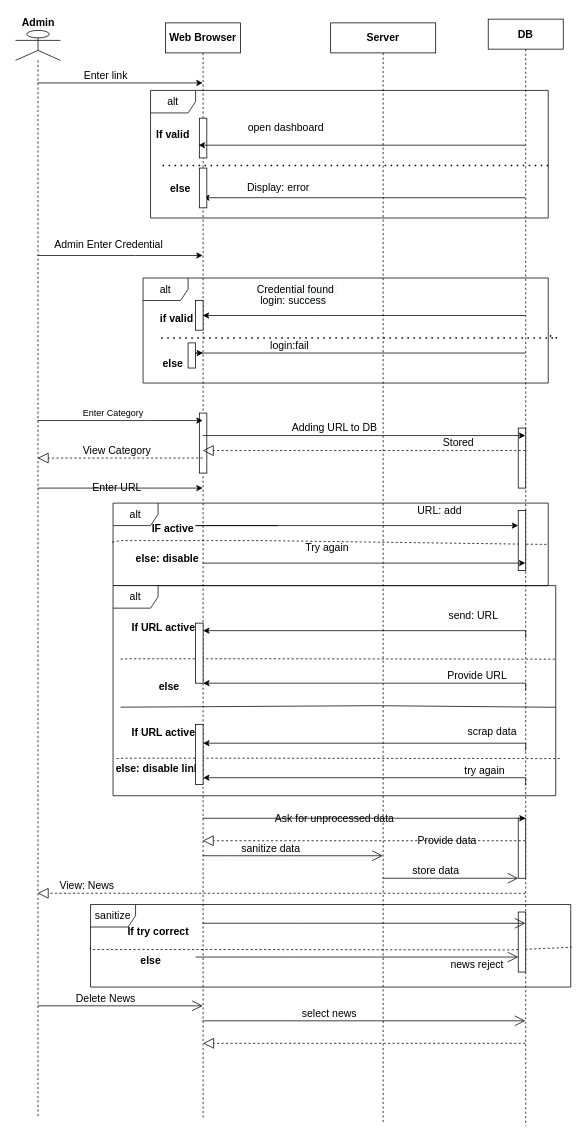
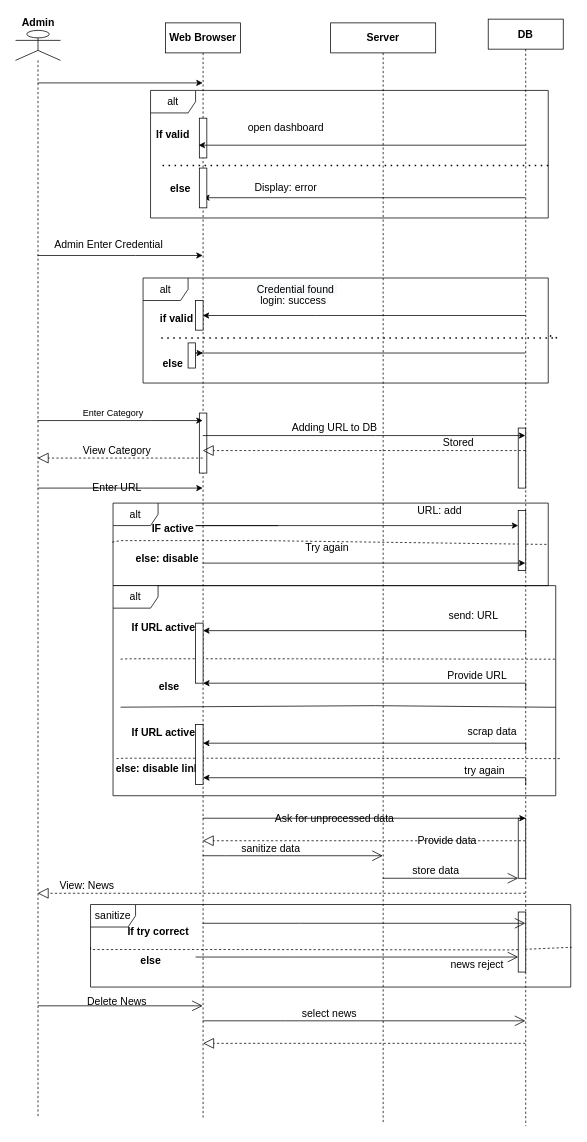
(105, 75) -> none
(278, 188) -> (285, 188)
(289, 345) -> none
(105, 998) -> (117, 1002)
